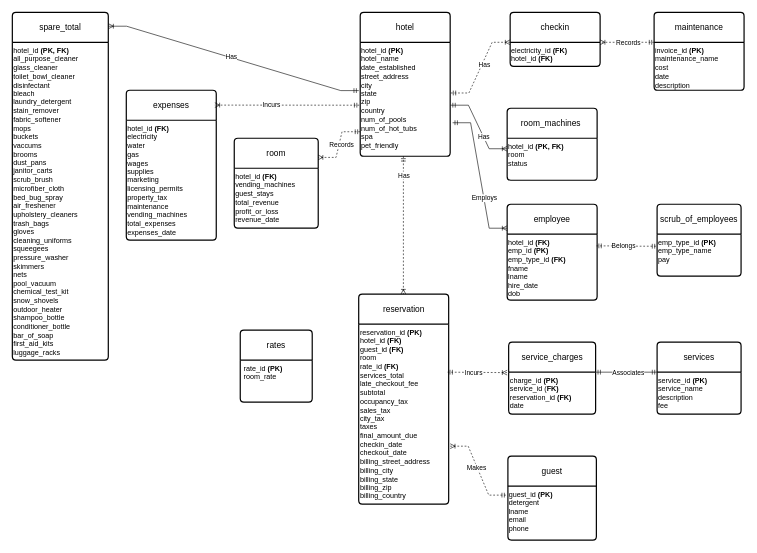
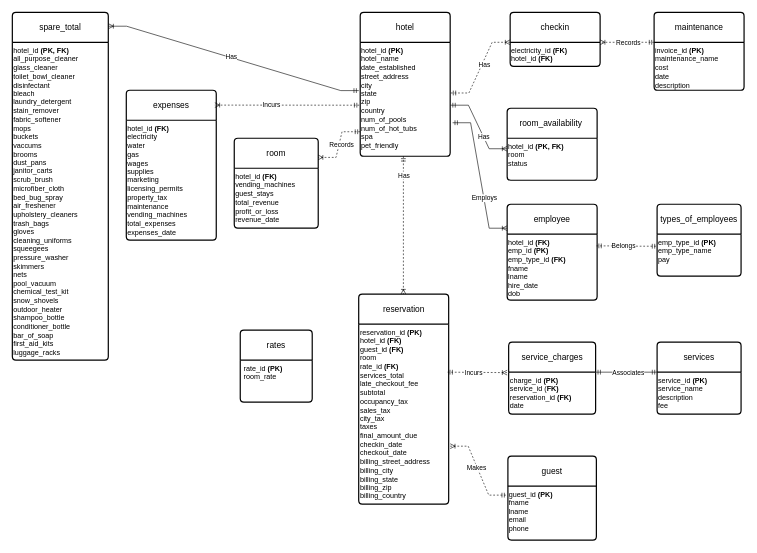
(552, 123) -> (552, 123)
(699, 219) -> (699, 219)
(533, 512) -> (533, 512)
